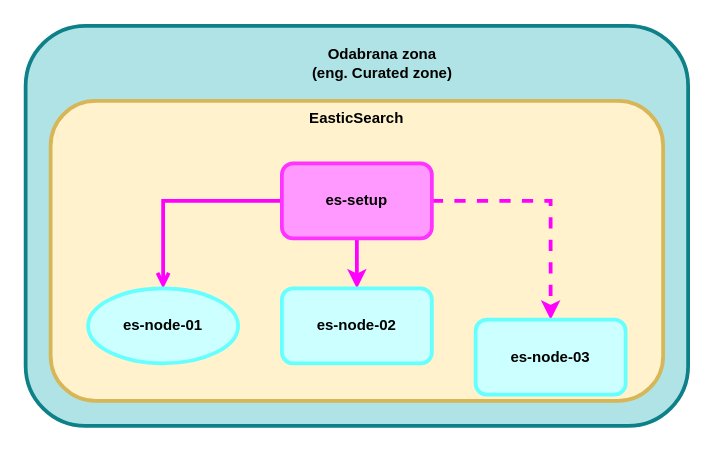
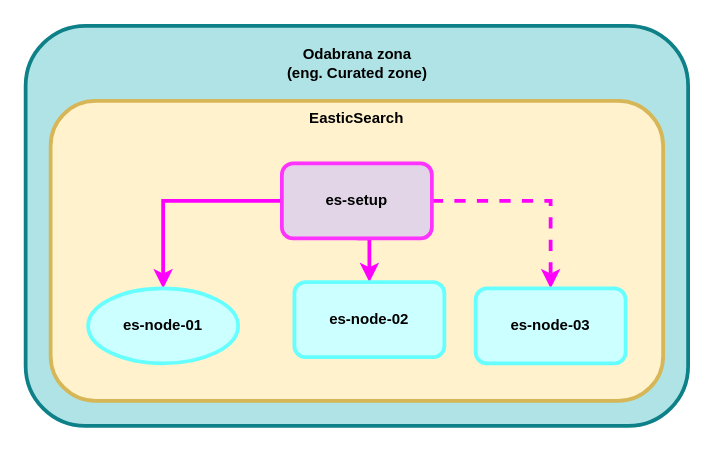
(382, 63) -> (357, 63)
(357, 201) -> (357, 201)
(163, 273) -> (163, 272)
(357, 326) -> (369, 319)
(551, 357) -> (551, 326)
